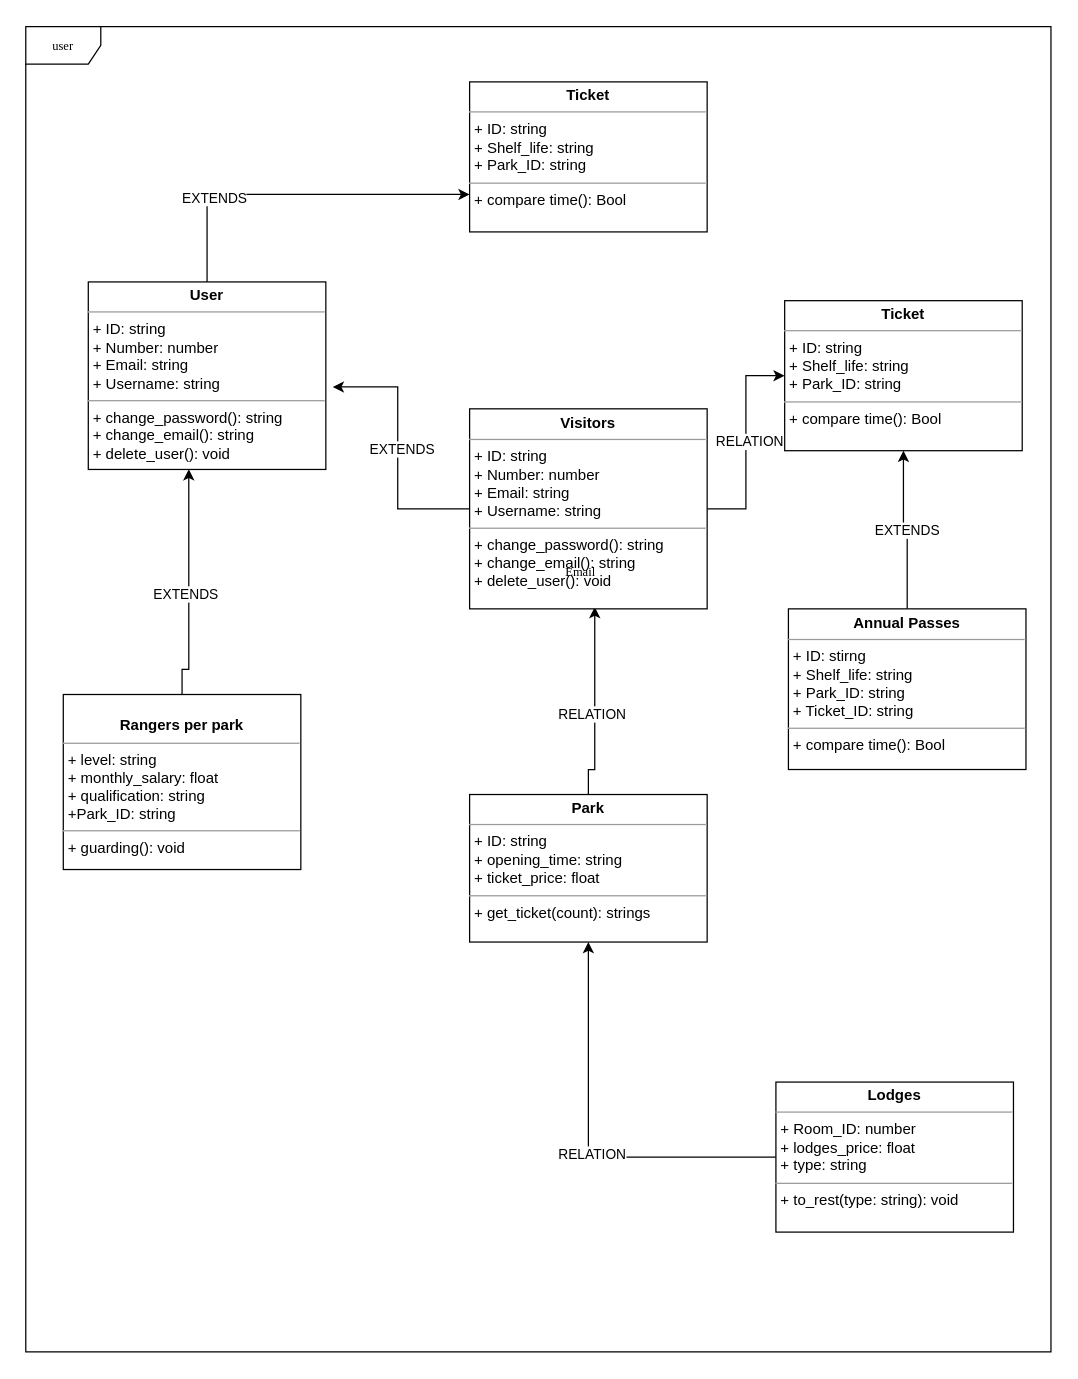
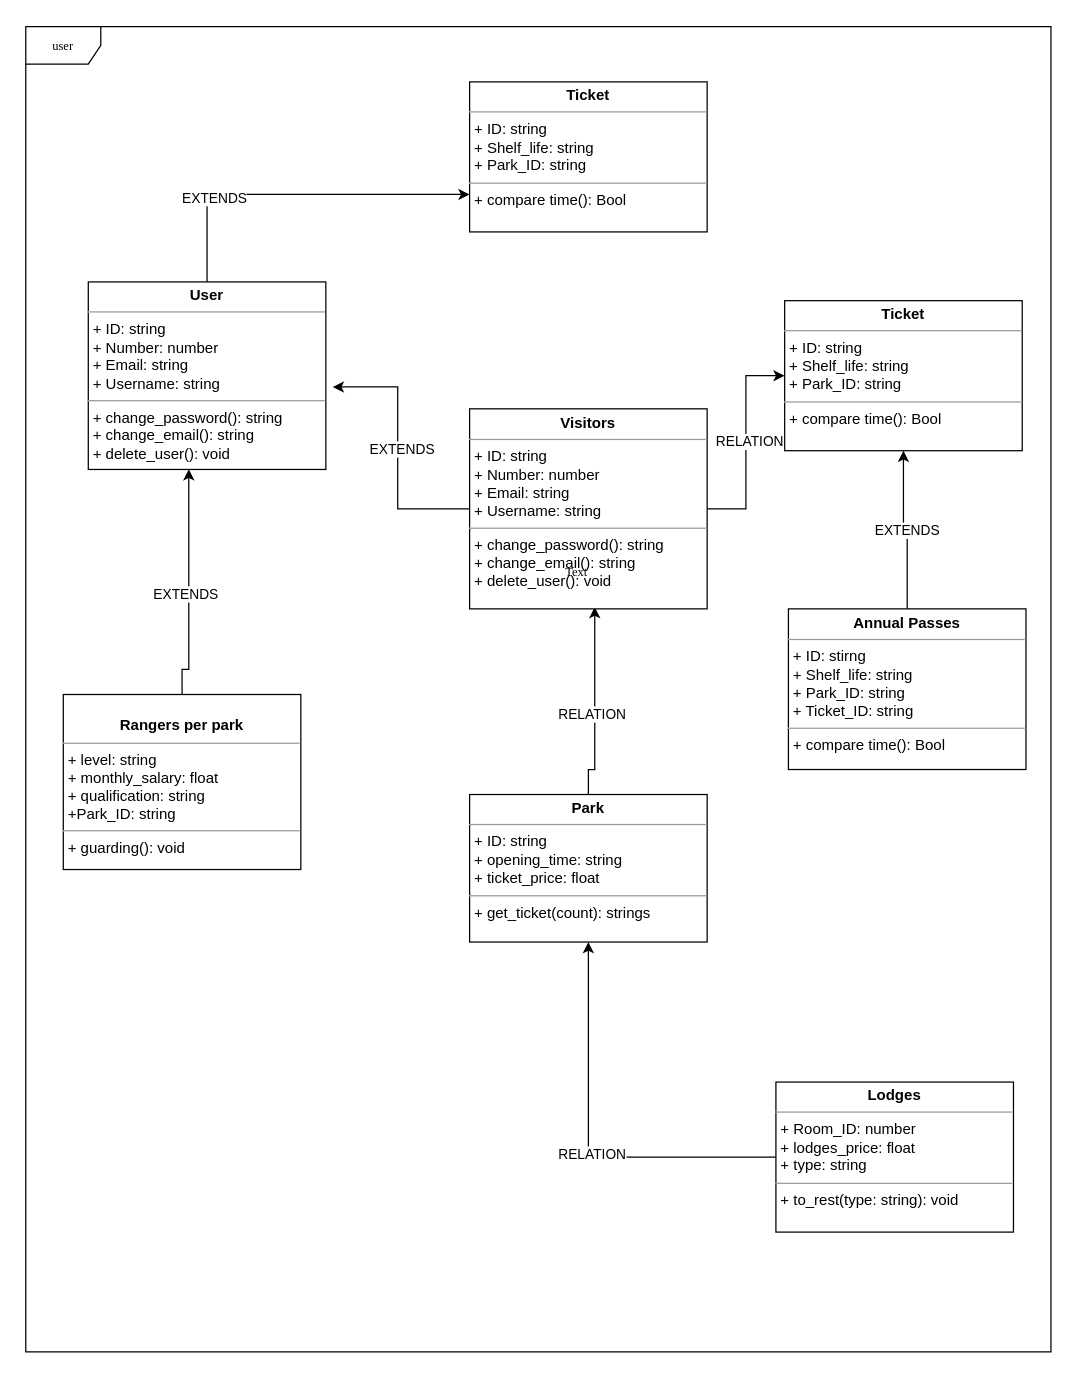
(580, 573) -> (580, 573)
